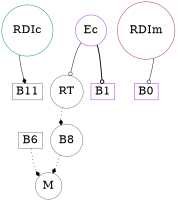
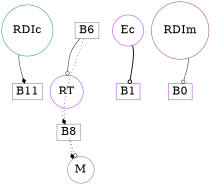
(75, 57) -> (70, 54)
(67, 92) -> (67, 92)
(67, 140) -> (69, 132)
(33, 160) -> (66, 96)
